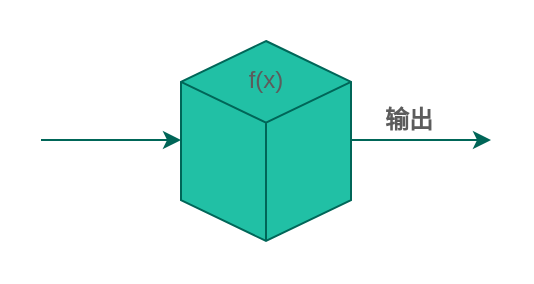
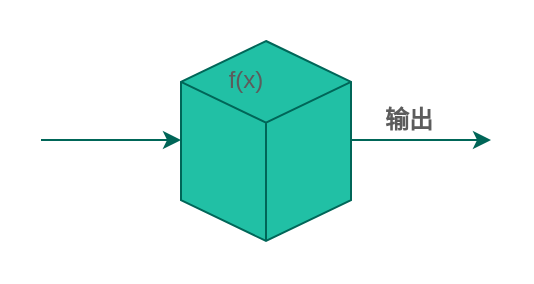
(266, 81) -> (246, 81)
